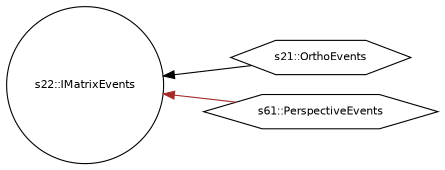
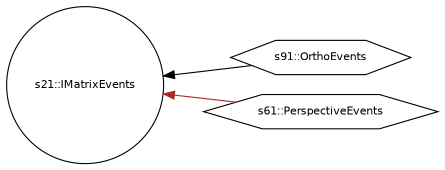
(321, 57) -> (321, 57)
(85, 85) -> (85, 85)
